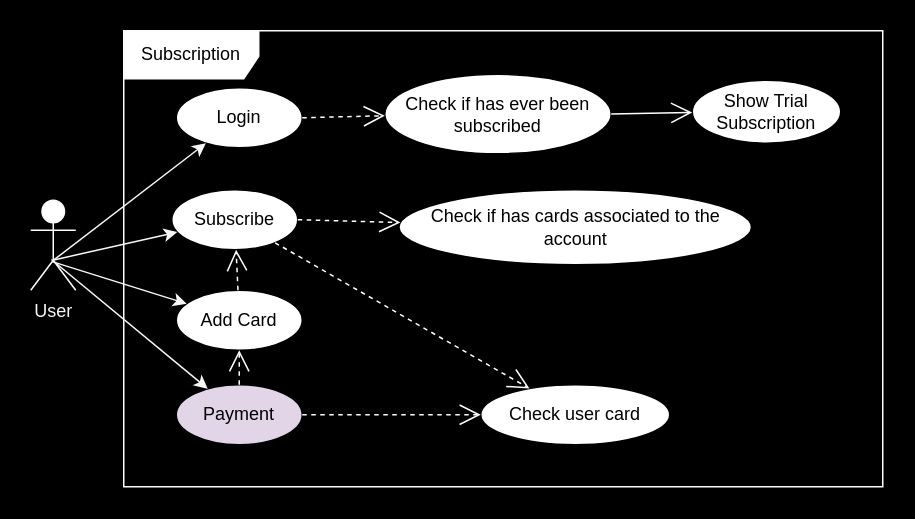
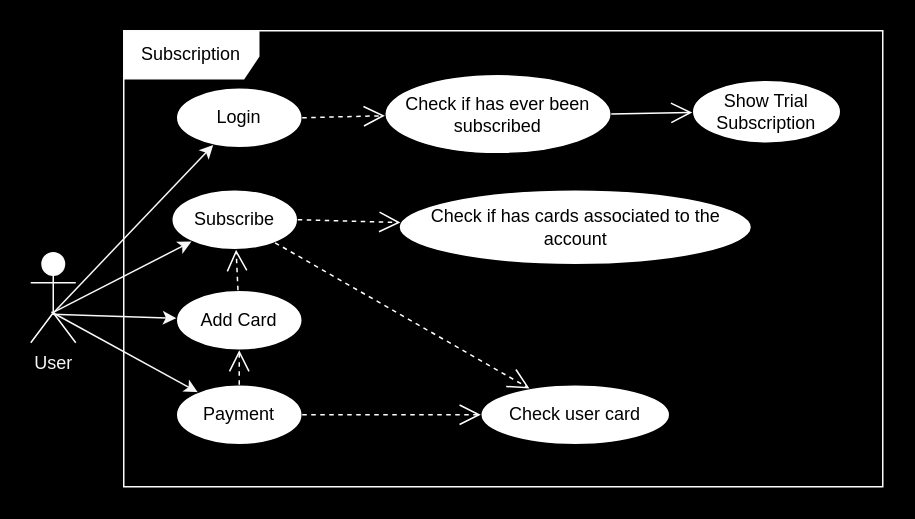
(53, 245) -> (53, 298)
(239, 415) -> (239, 415)
